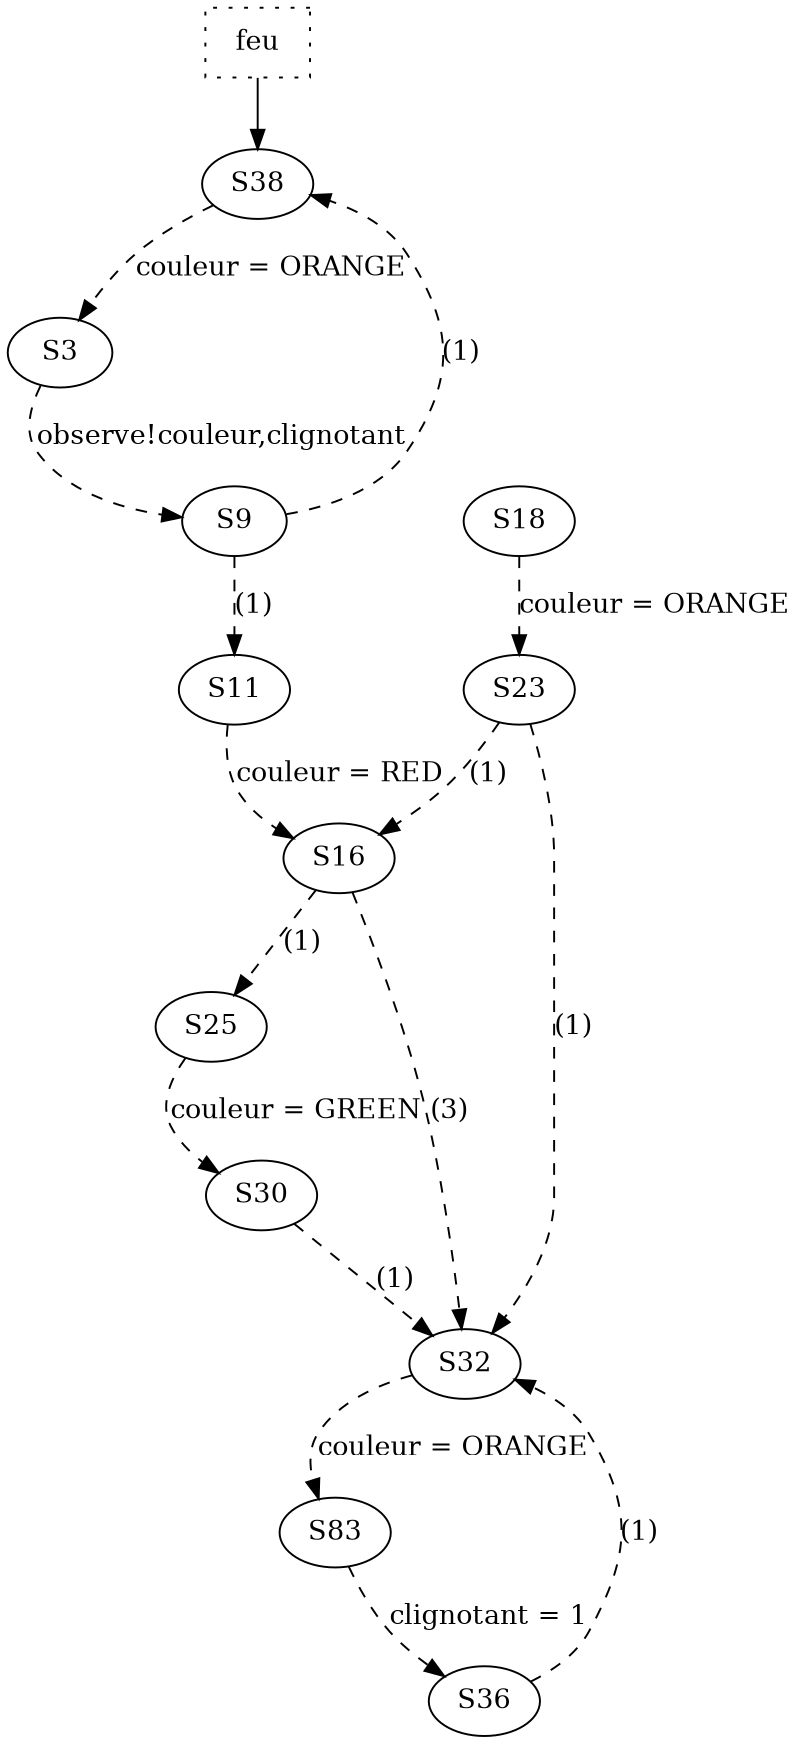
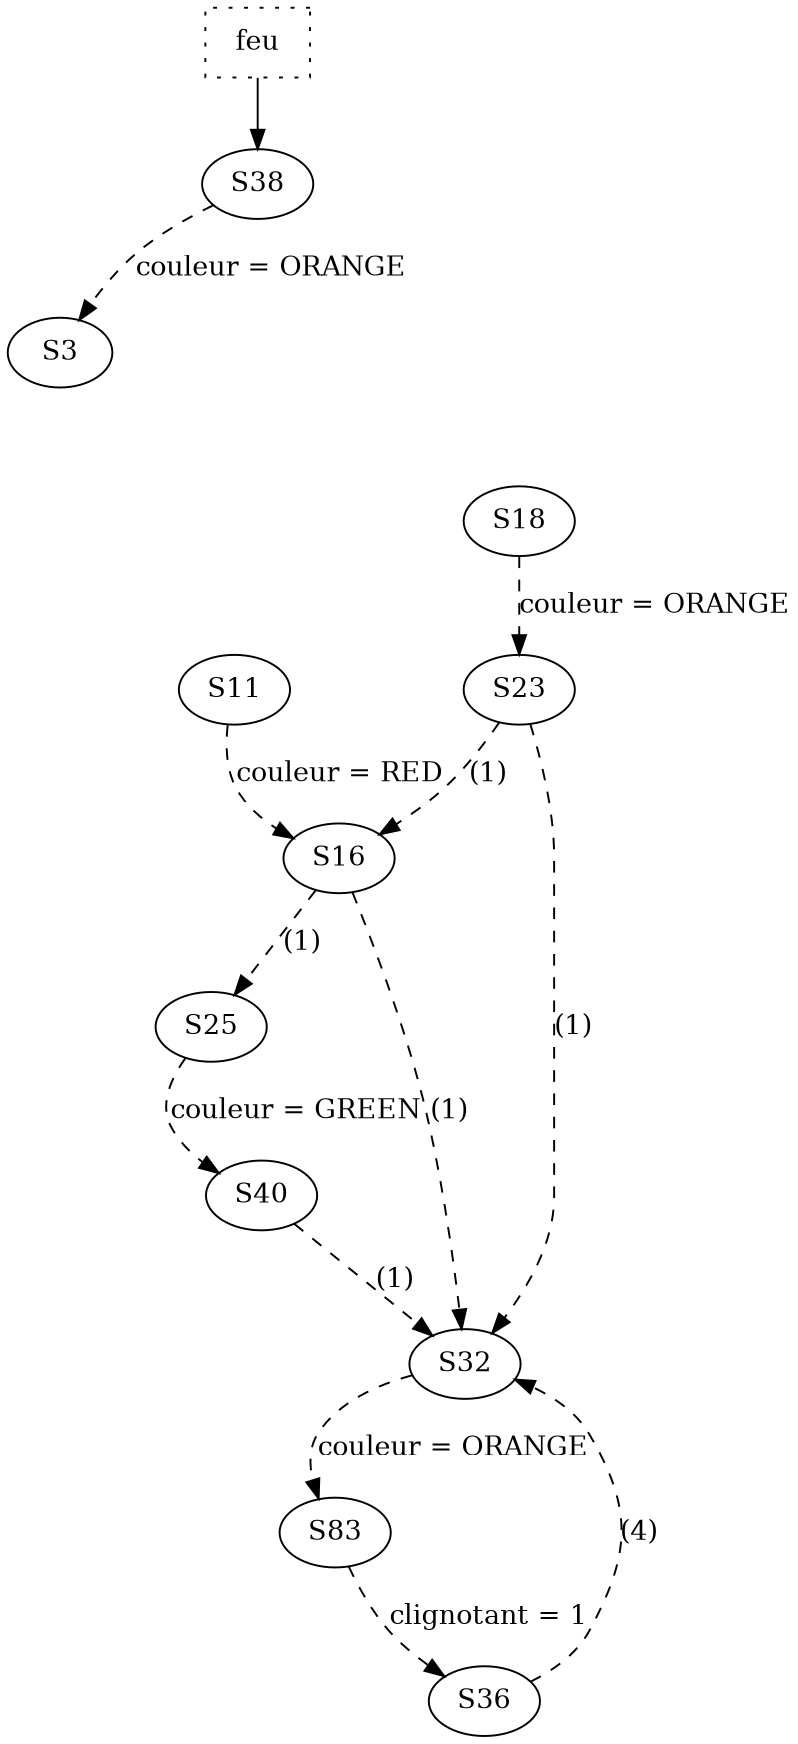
(234, 521) -> none
(450, 1111) -> (450, 1111)
(262, 1195) -> (262, 1195)
(639, 1533) -> (639, 1533)
